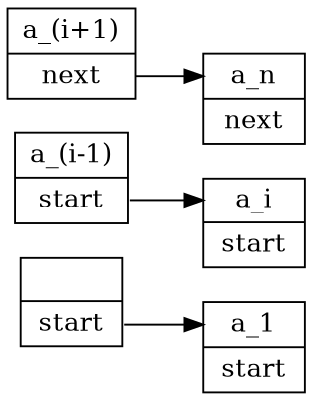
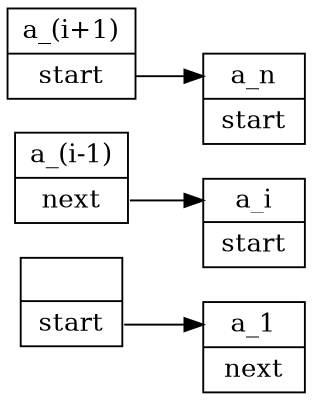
(72, 75) -> (72, 75)
(254, 120) -> (254, 120)
(72, 199) -> (72, 199)
(254, 369) -> (254, 369)
